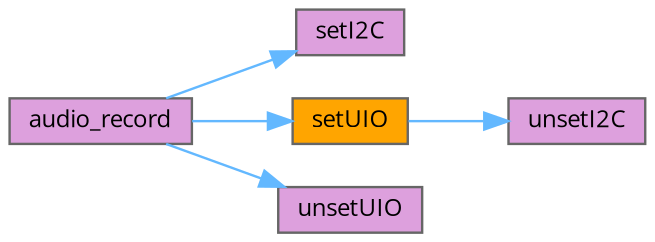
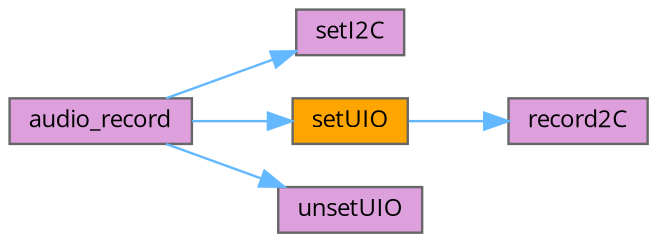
(577, 121) -> (578, 121)
